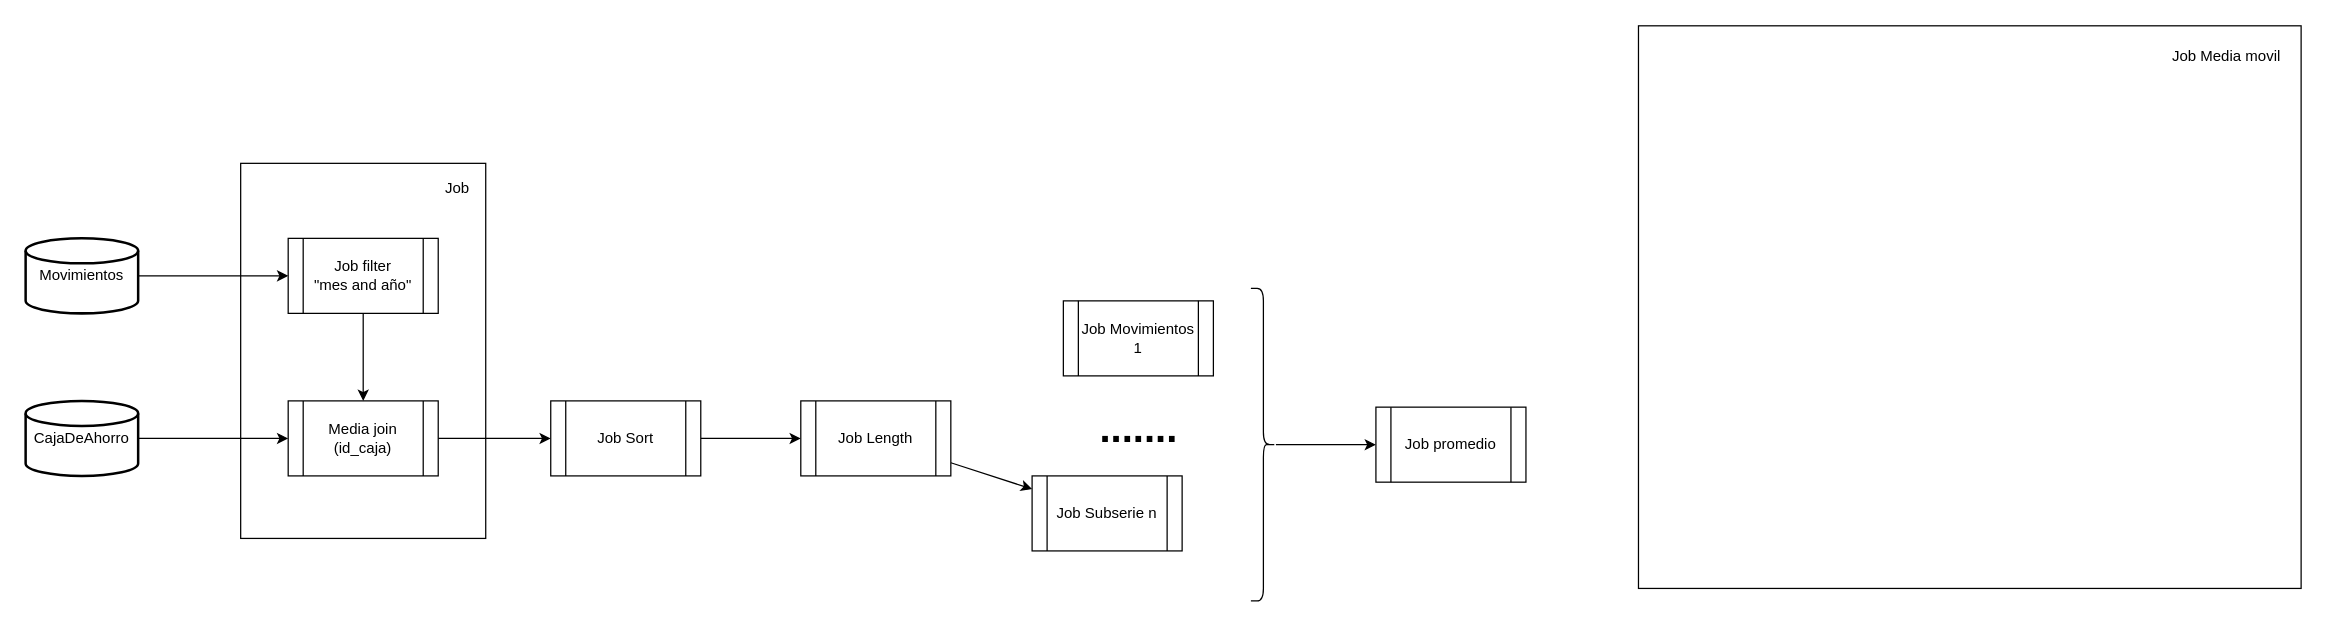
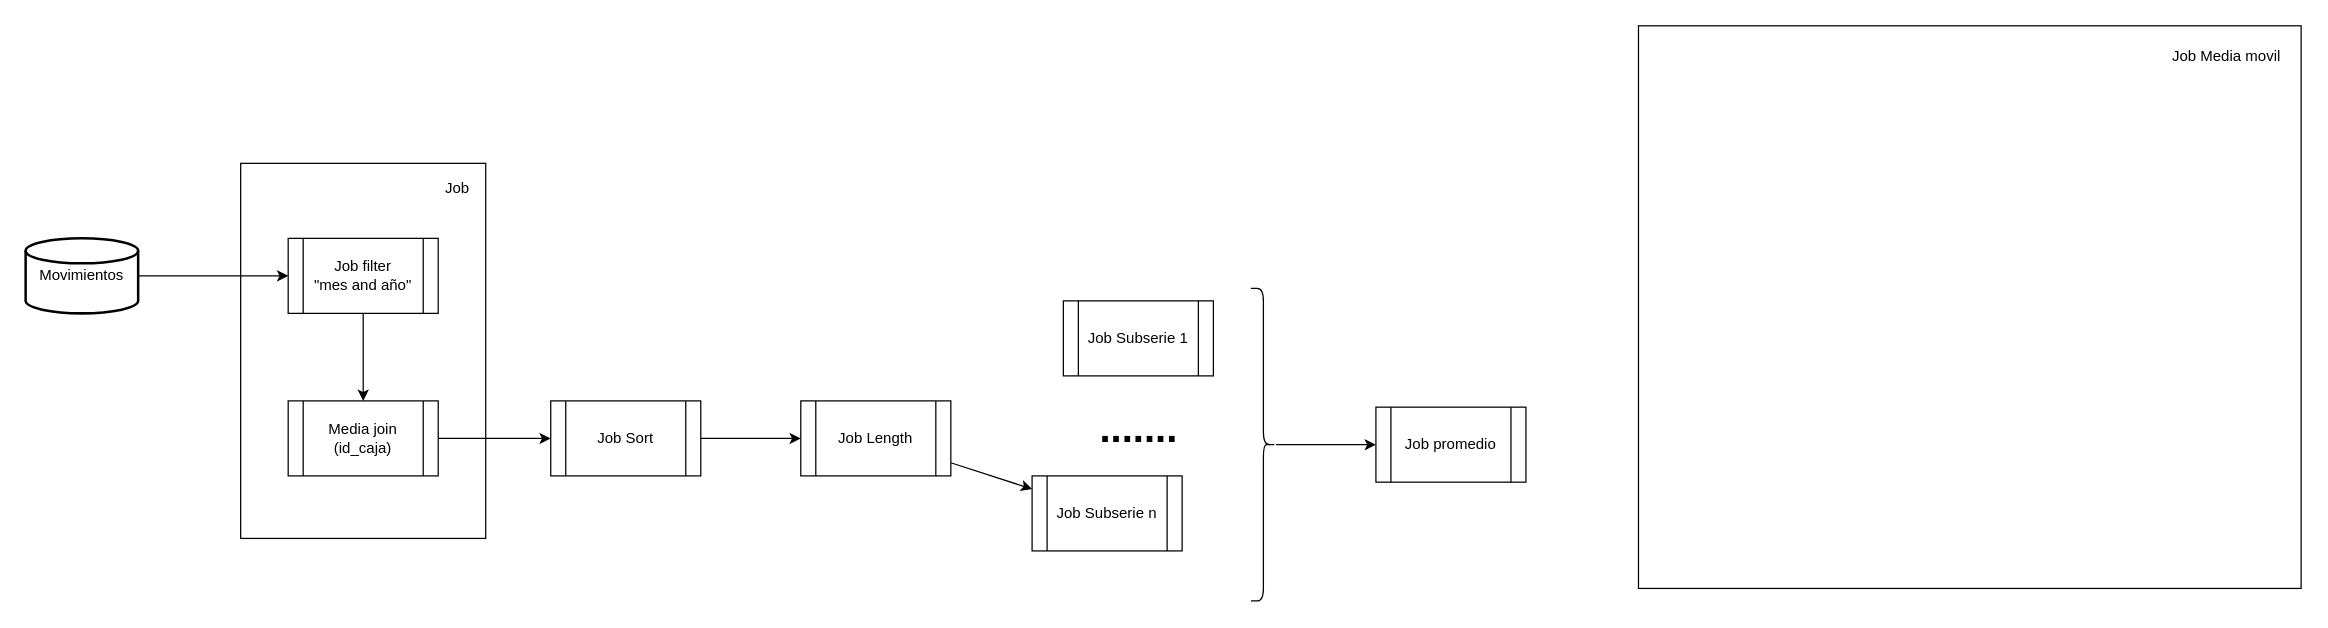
(1138, 338) -> (1138, 338)
(82, 438) -> none
(209, 438) -> none
